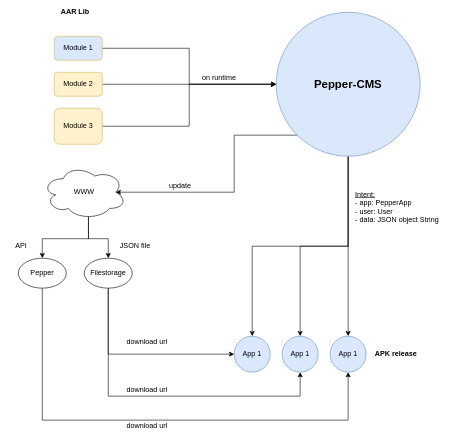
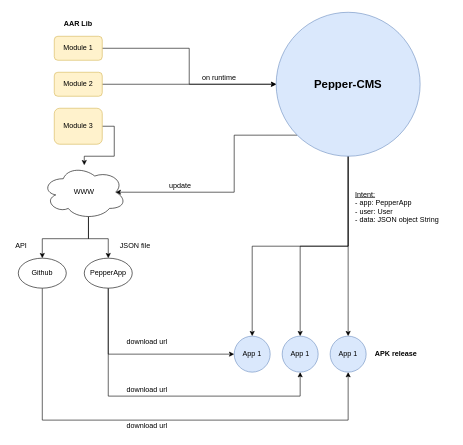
(75, 12) -> (78, 24)
(78, 48) -> (78, 48)
(170, 126) -> (84, 157)
(42, 273) -> (42, 273)
(108, 273) -> (108, 273)
